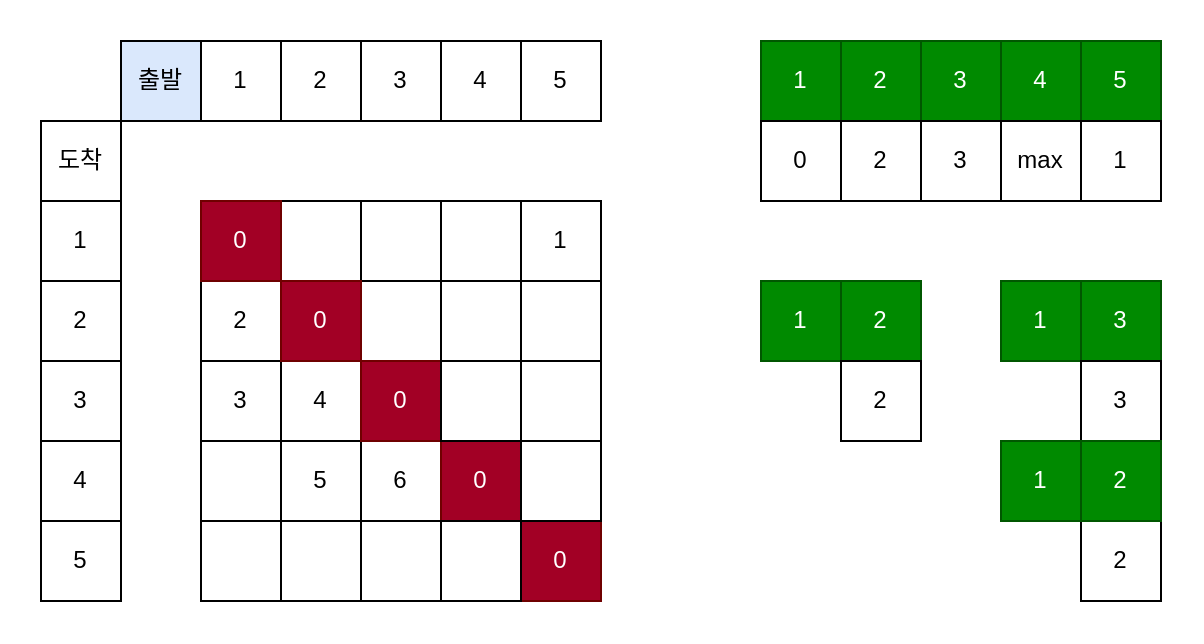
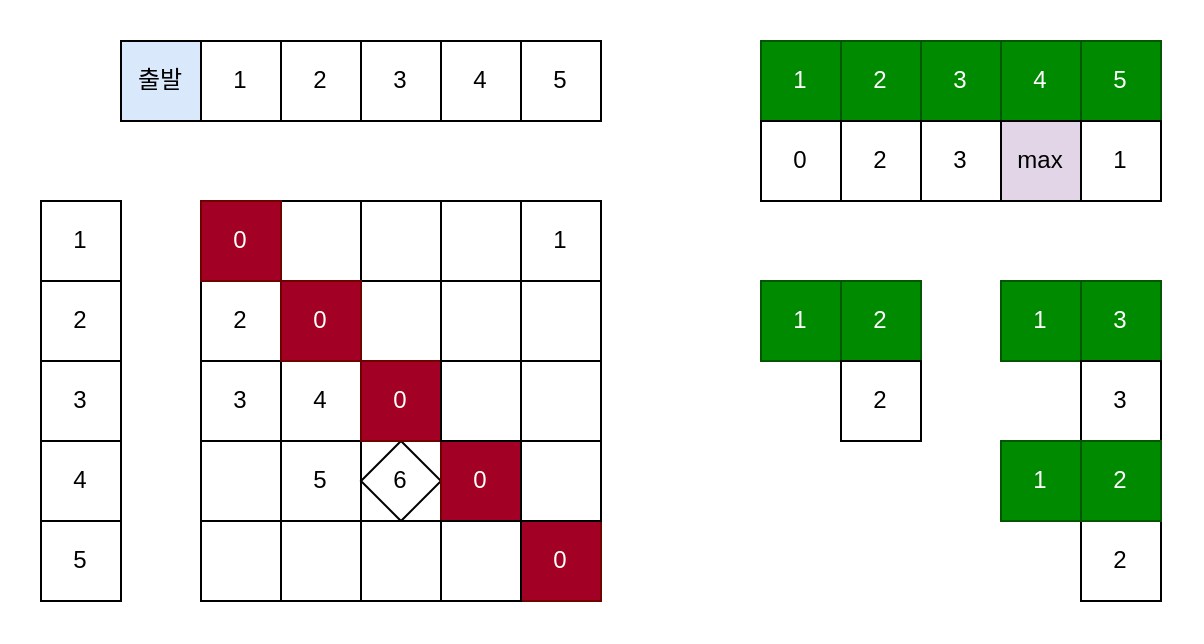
(81, 161) -> none
(1041, 161) -> (1041, 161)
(401, 481) -> (401, 481)
